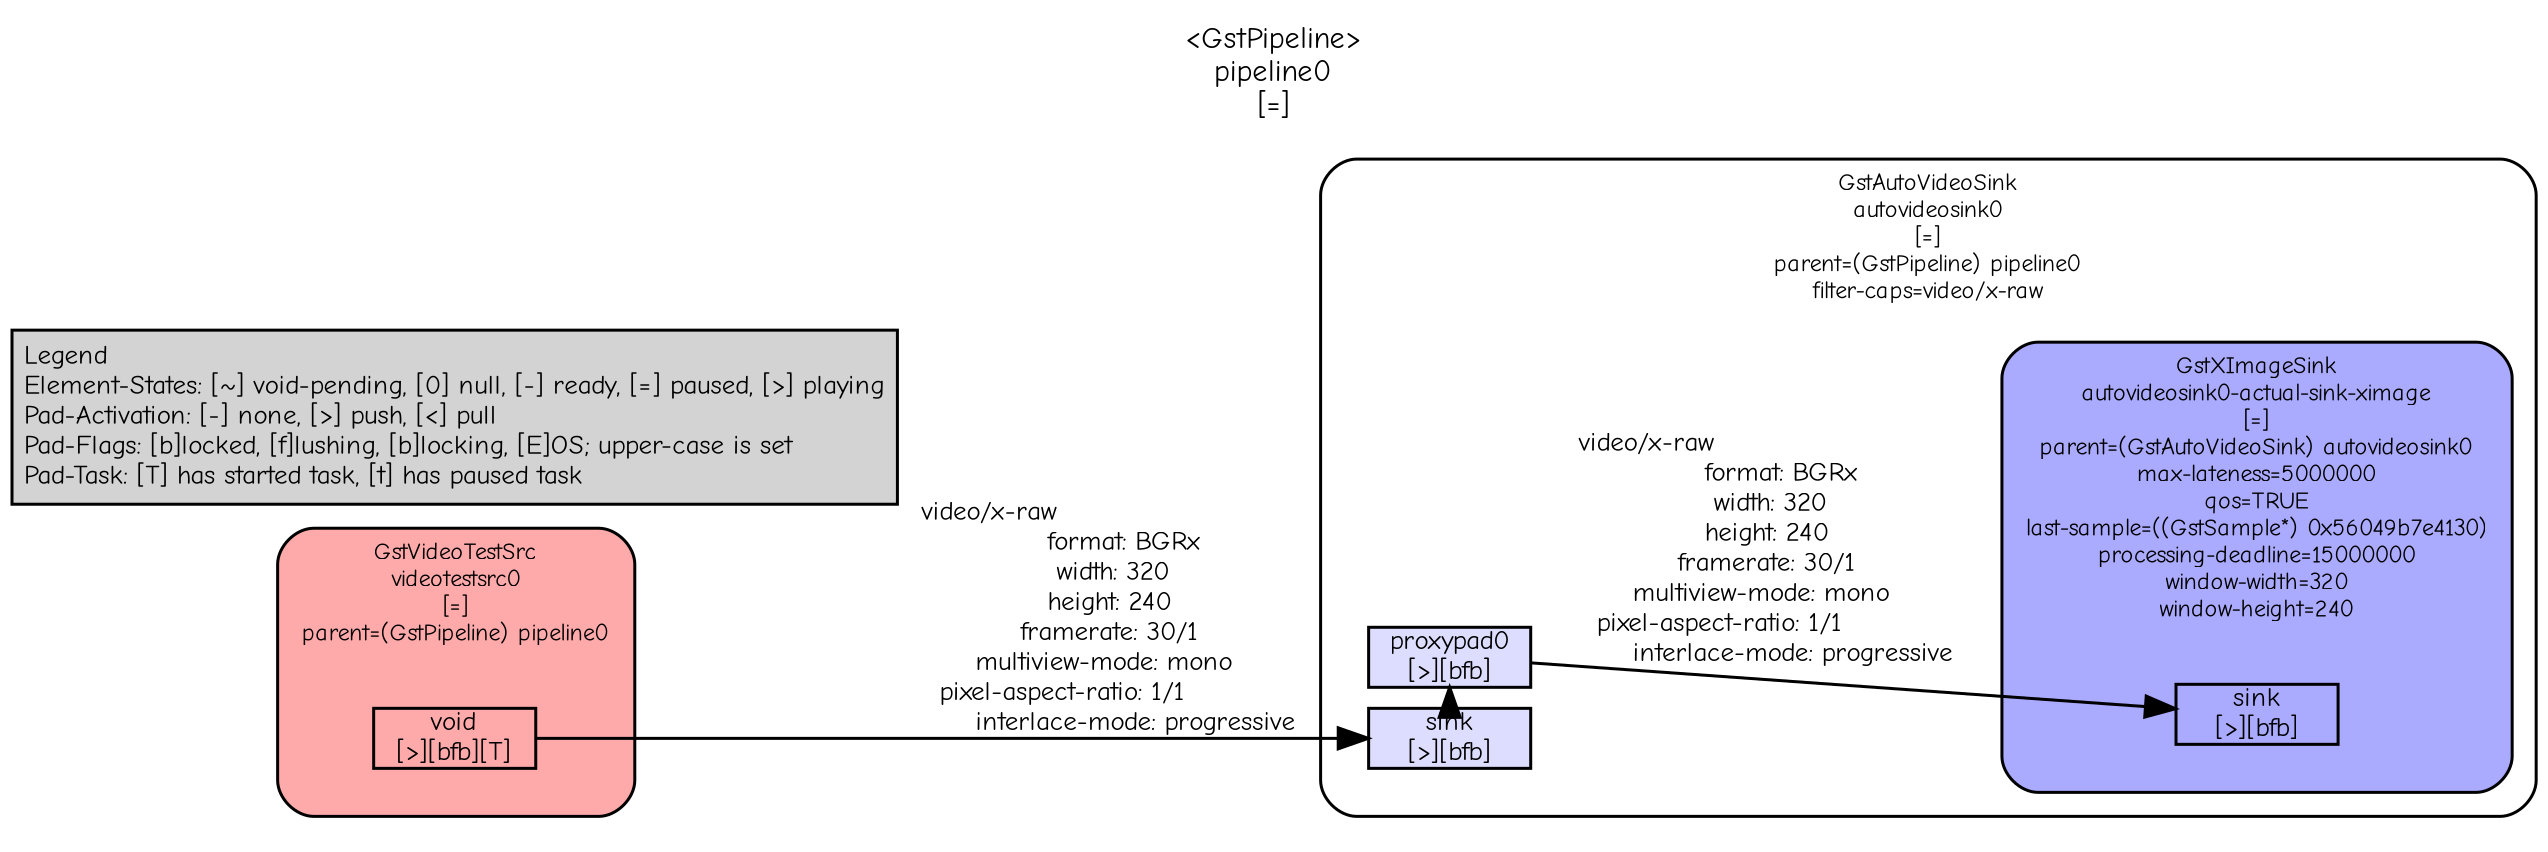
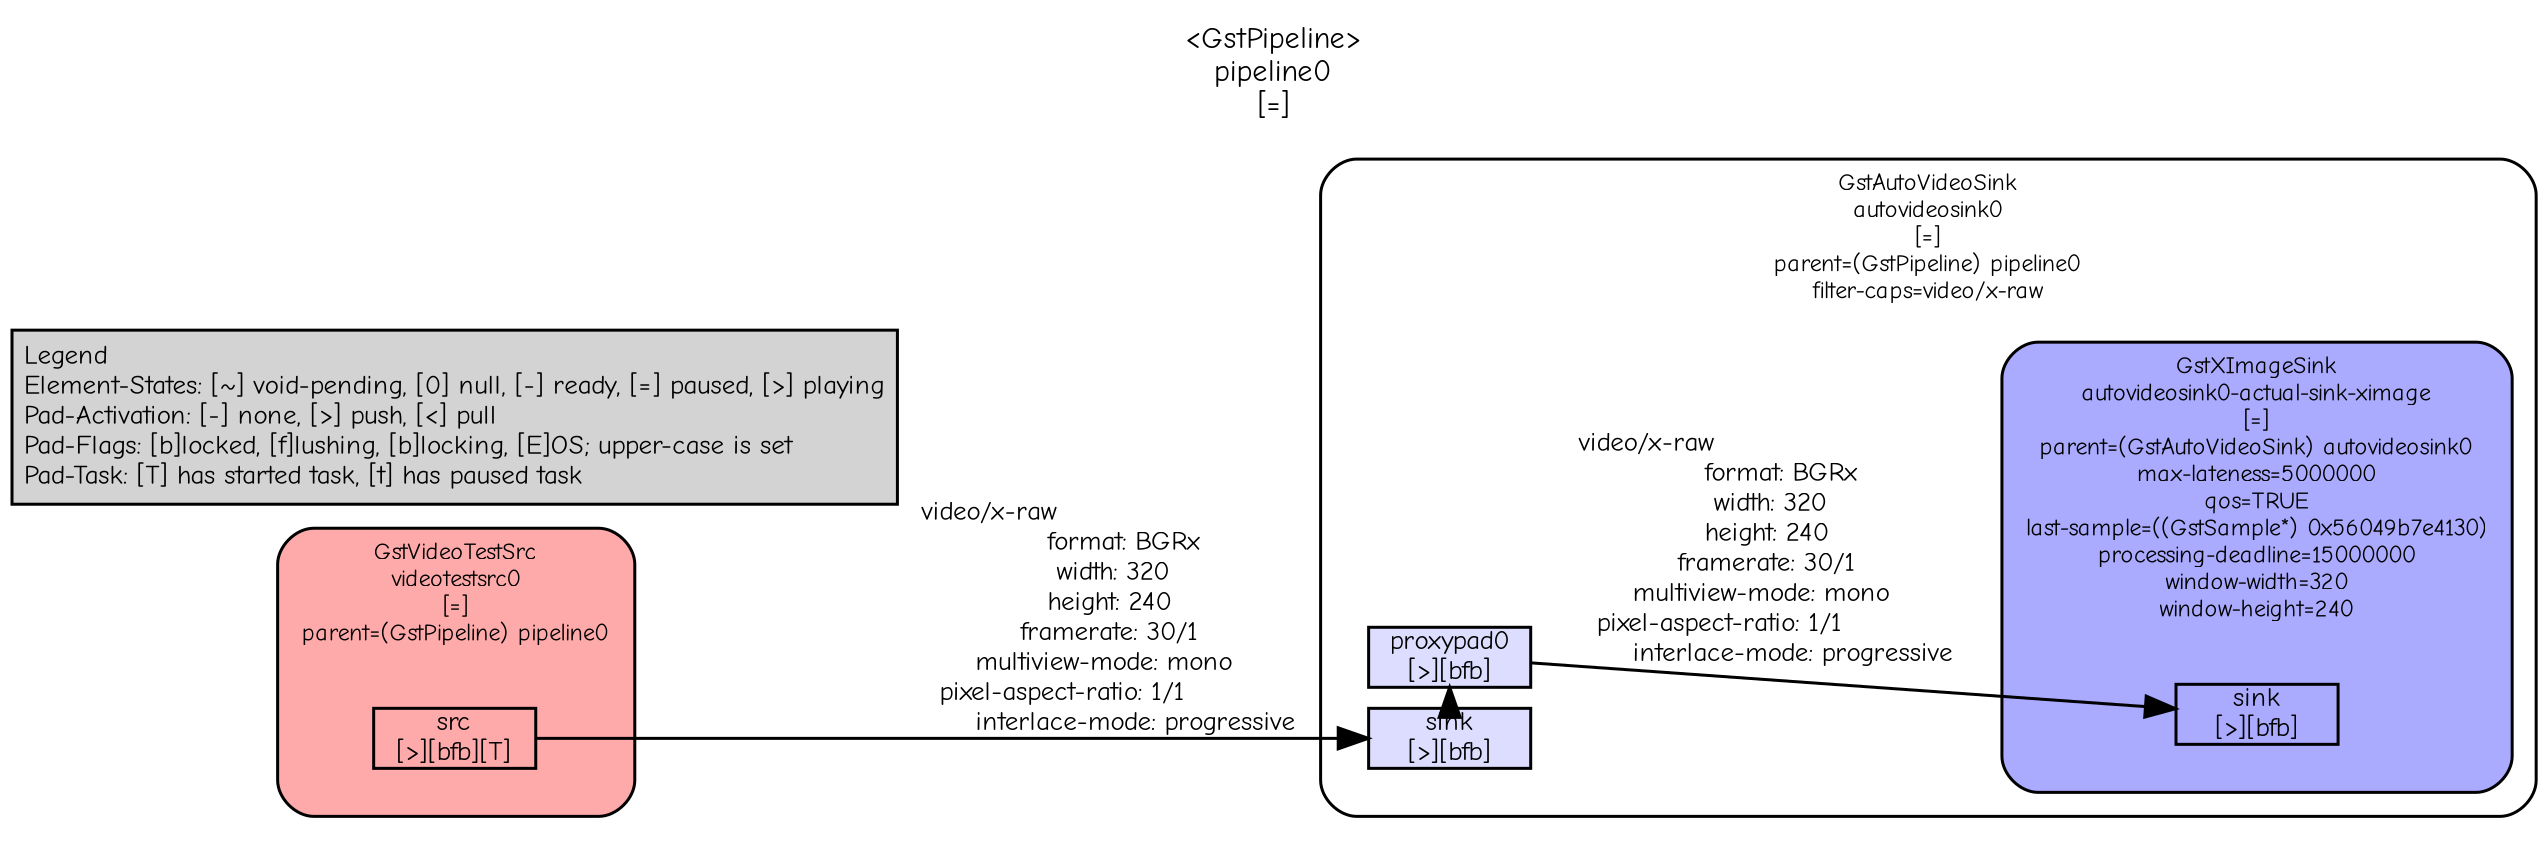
(455, 738) -> (455, 738)
